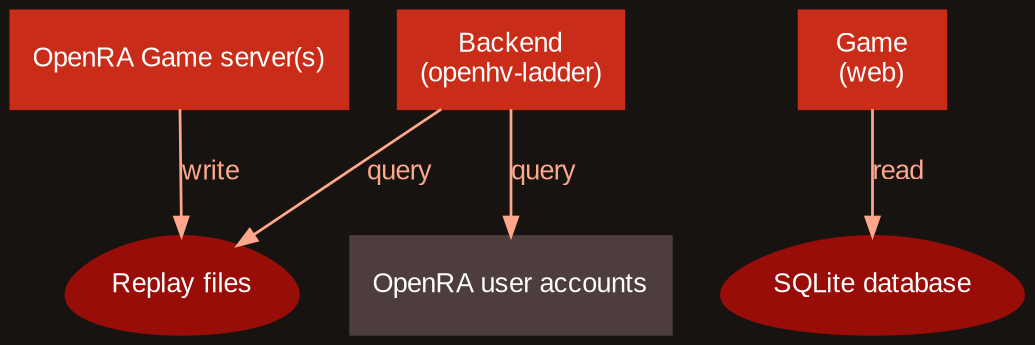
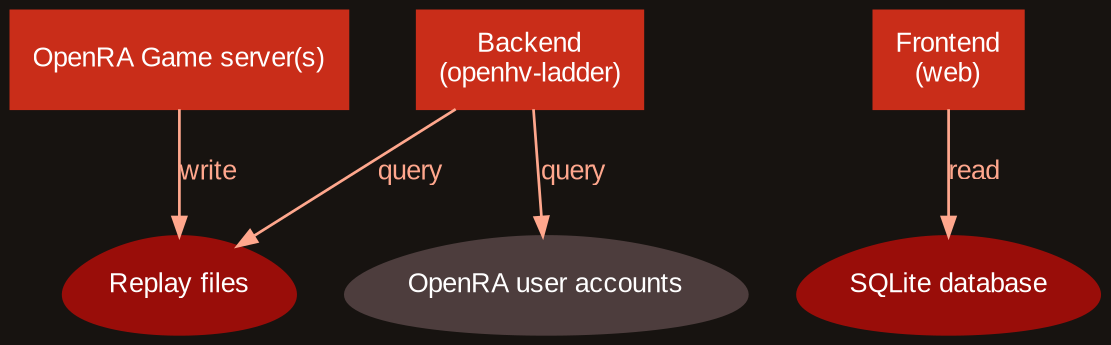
(872, 60) -> (949, 60)
(511, 285) -> (546, 285)
